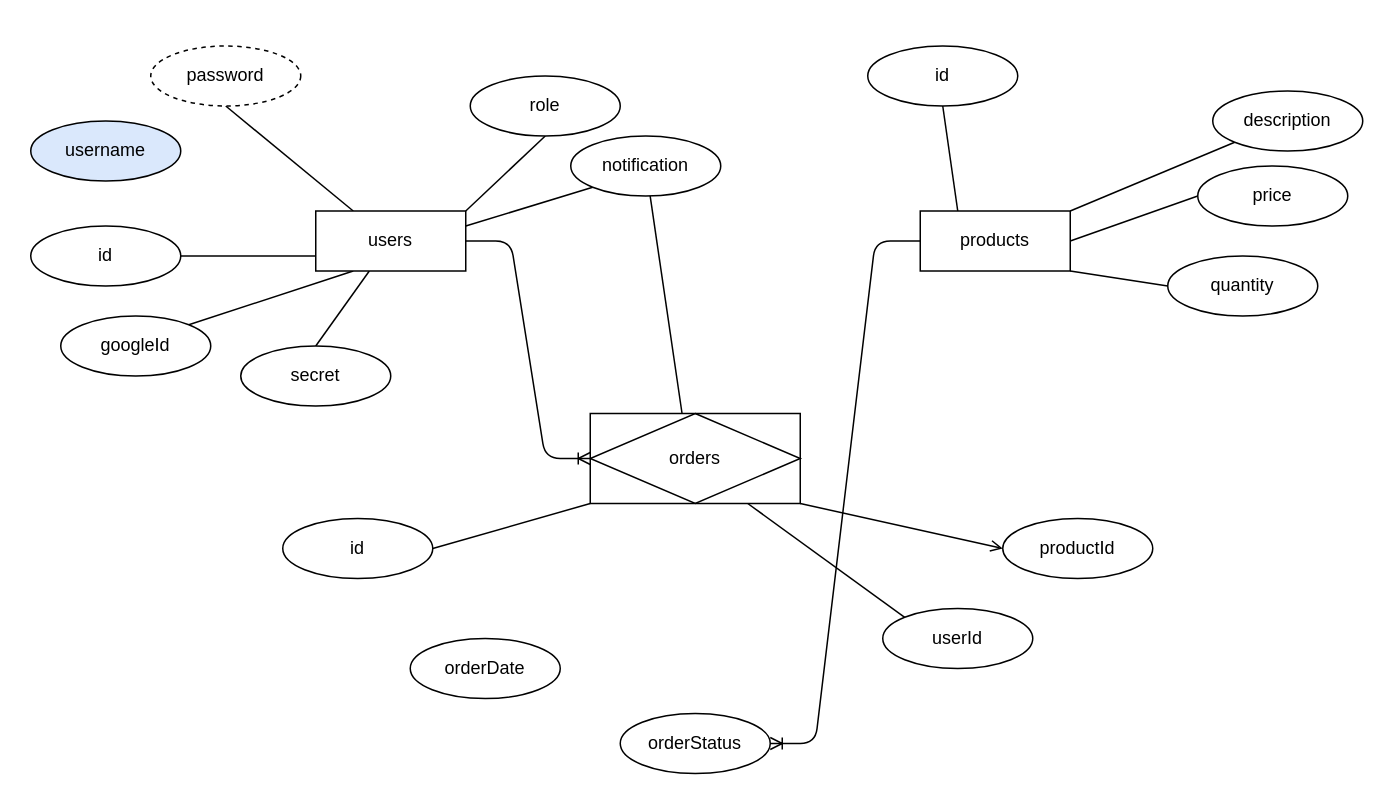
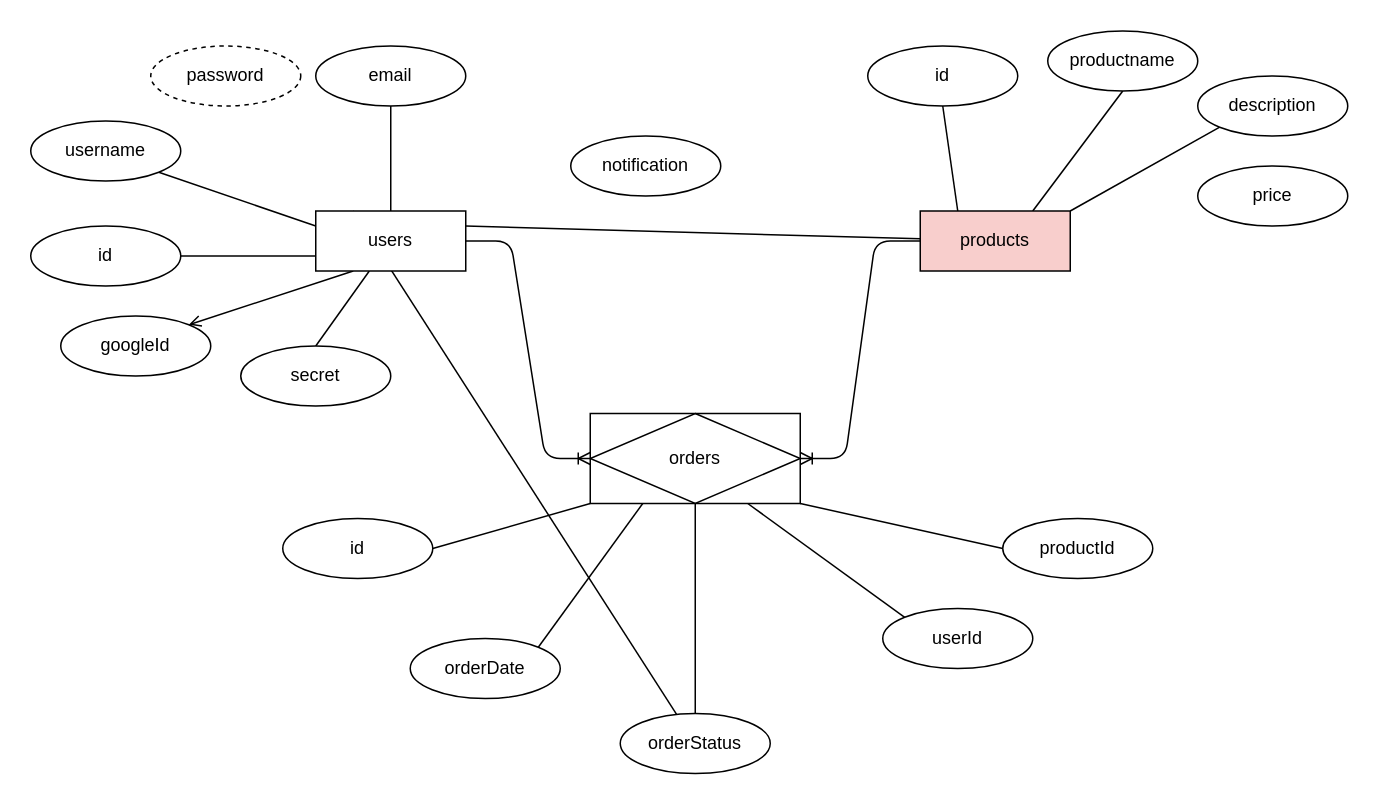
none -> (1123, 61)
none -> (391, 76)
(545, 106) -> none
(1288, 121) -> (1273, 106)
(106, 151) -> (106, 151)
none -> (1078, 151)
(290, 159) -> (534, 492)
none -> (391, 159)
(505, 174) -> none
none -> (238, 199)
(528, 207) -> (676, 232)
(1134, 218) -> none
(995, 241) -> (995, 241)
(1119, 278) -> none
(1243, 286) -> none
(666, 305) -> (695, 608)
(194, 323) -> (195, 323)
(842, 522) -> (856, 378)
(996, 547) -> (997, 547)
none -> (591, 575)
